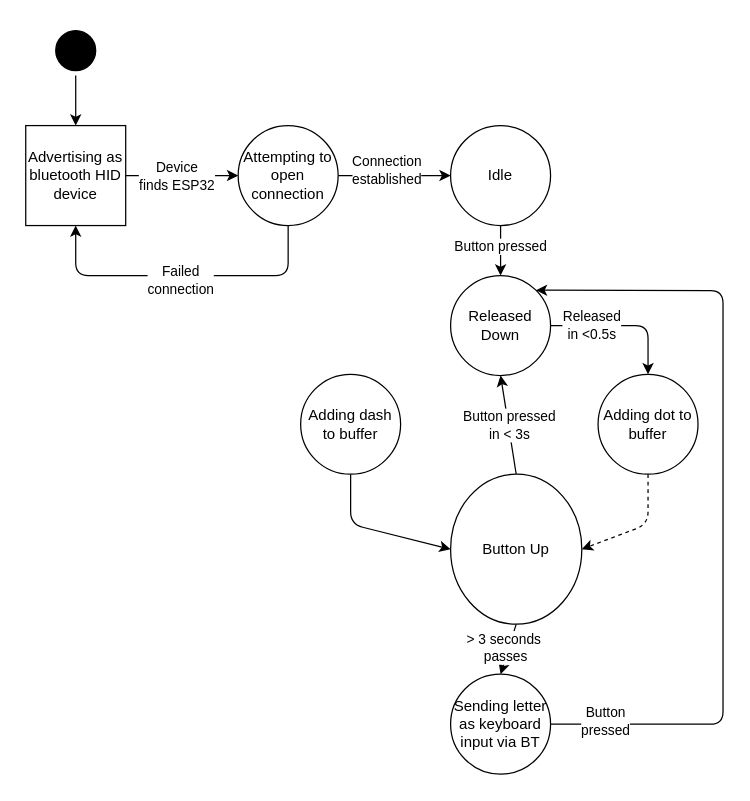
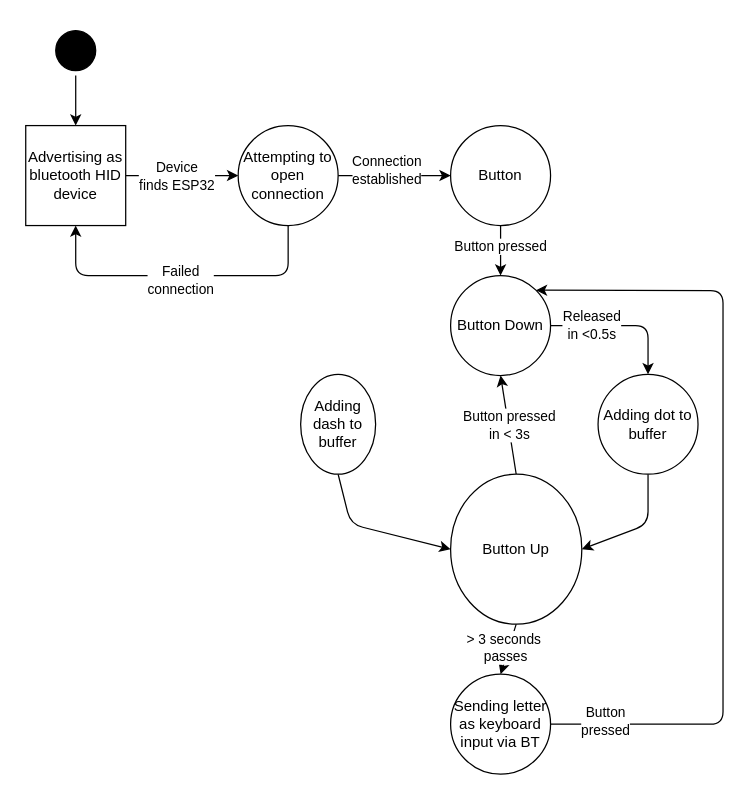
(501, 176) -> (501, 176)
(501, 326) -> (501, 326)
(351, 424) -> (338, 424)
(641, 527) -> (641, 527)
